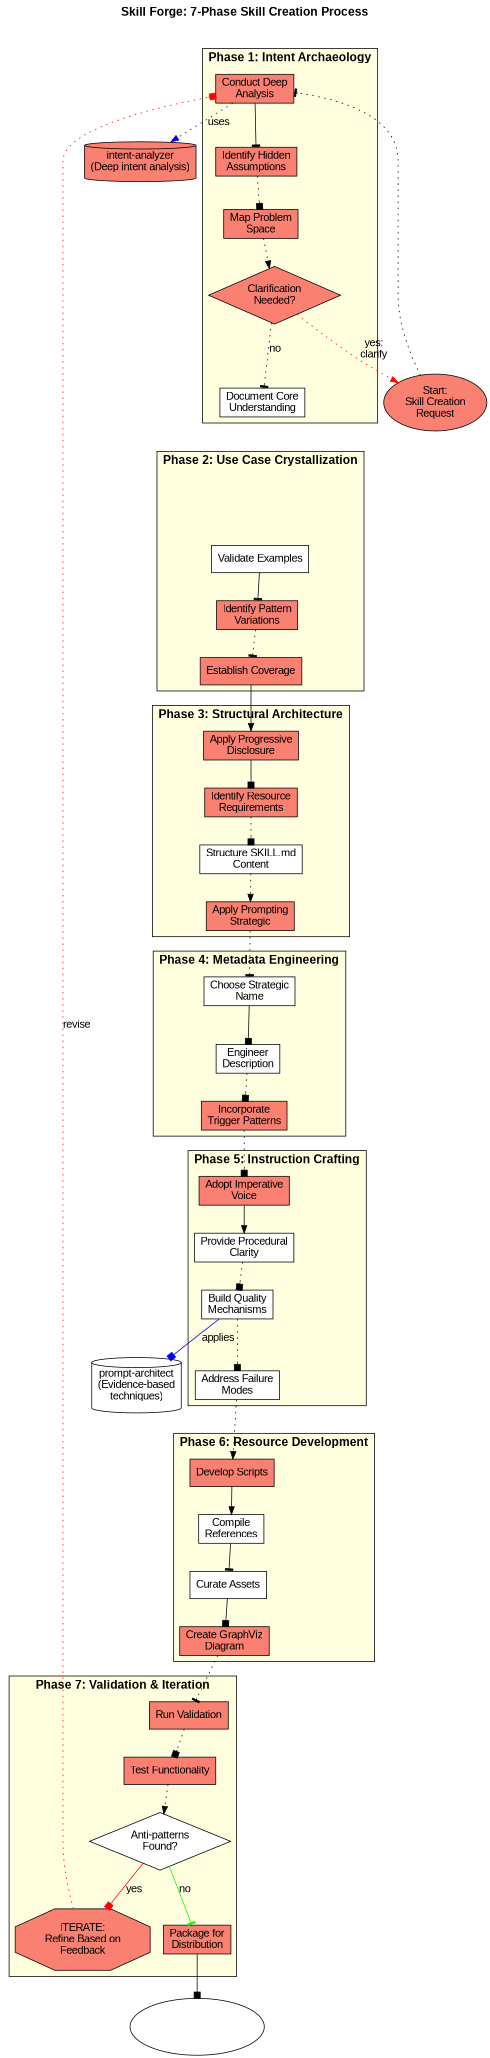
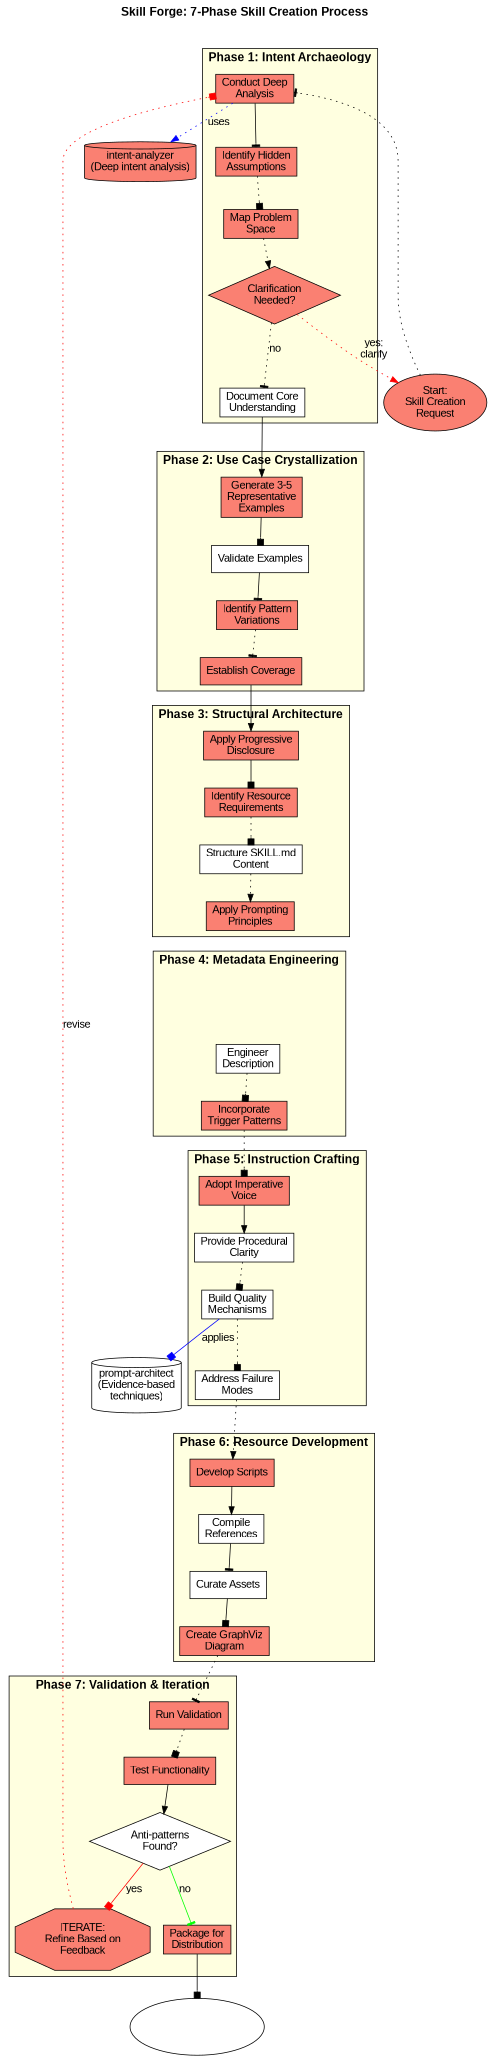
none -> (262, 497)
(250, 916) -> (250, 916)
(249, 991) -> none
(166, 1795) -> (166, 1795)
